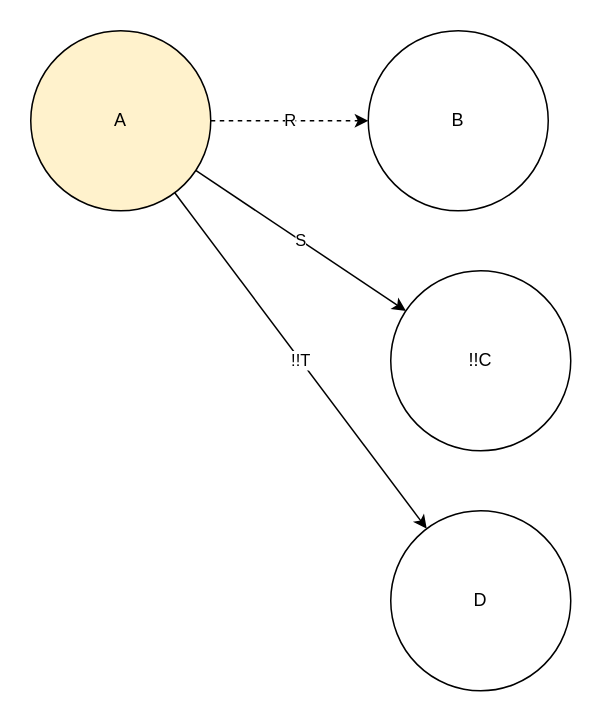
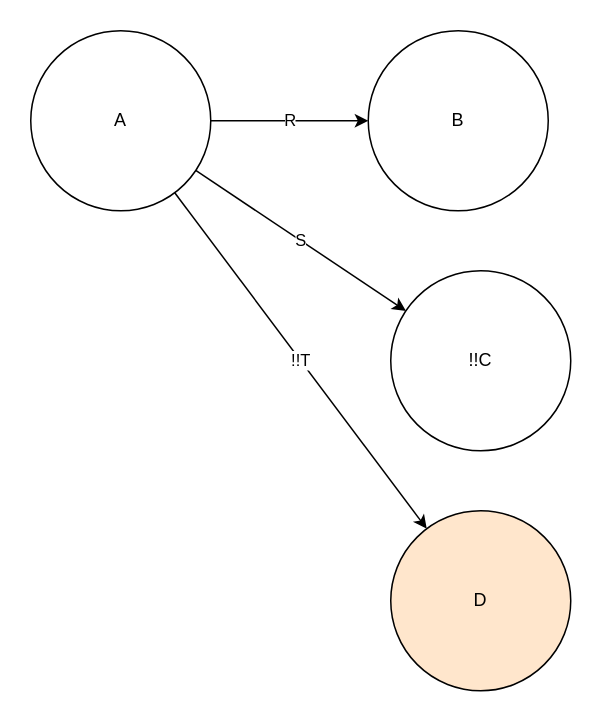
(121, 121) -> (121, 121)
(248, 121) -> (248, 121)
(481, 601) -> (481, 601)
